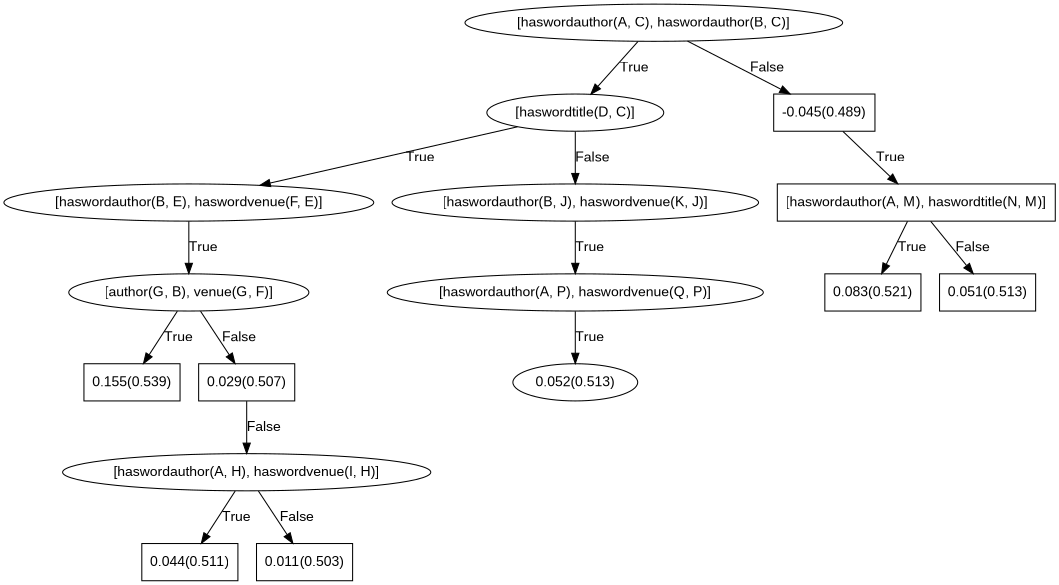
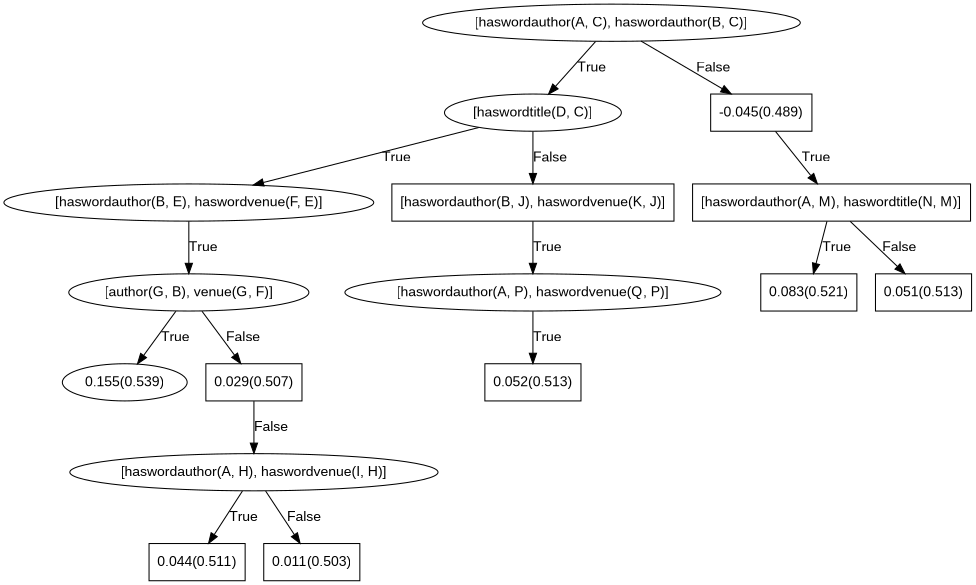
(575, 203) -> (533, 203)
(132, 382) -> (125, 382)
(575, 382) -> (533, 382)
